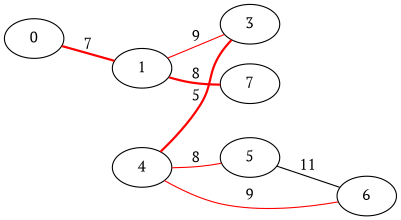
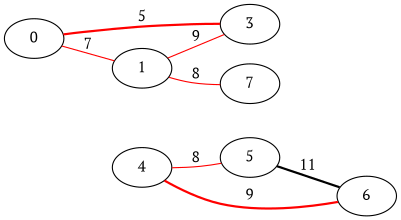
(88, 53) -> (88, 53)
(194, 83) -> (194, 83)
(203, 100) -> (142, 27)
(308, 177) -> (308, 177)
(249, 208) -> (249, 208)
